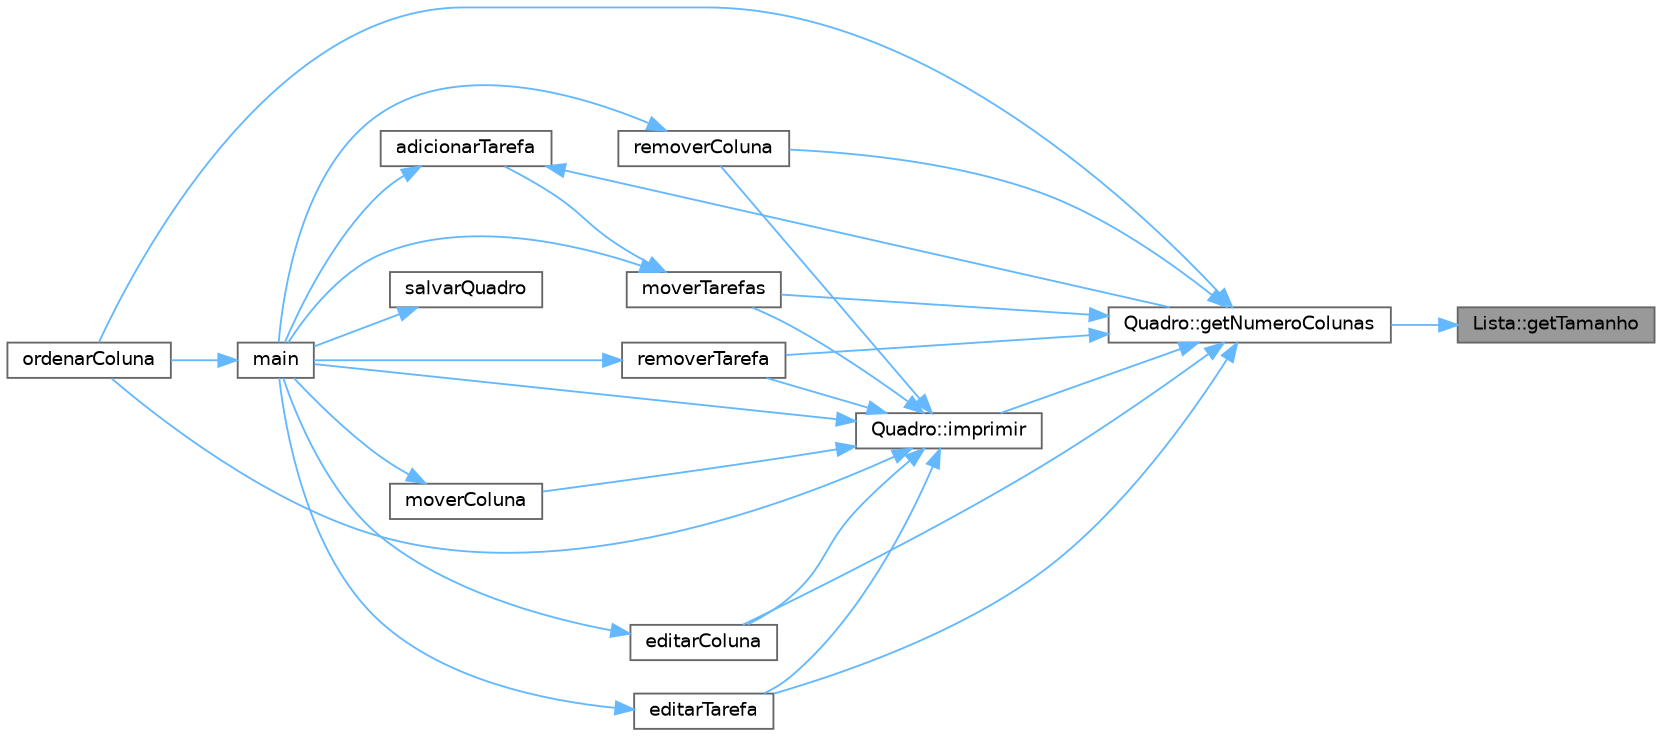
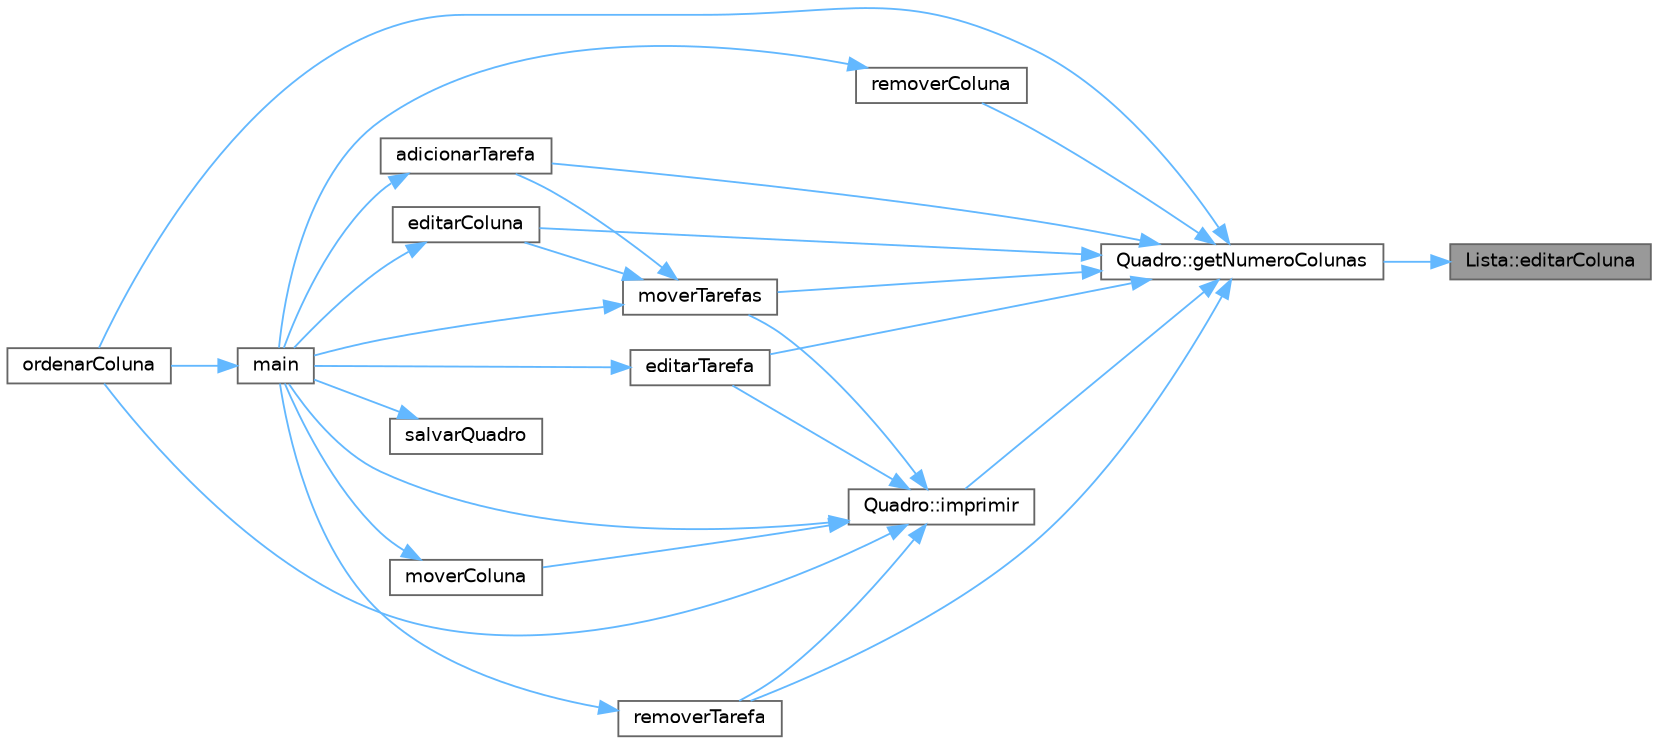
(867, 239) -> (847, 195)
(820, 283) -> none
(1556, 325) -> (1551, 262)
(830, 545) -> (574, 258)
